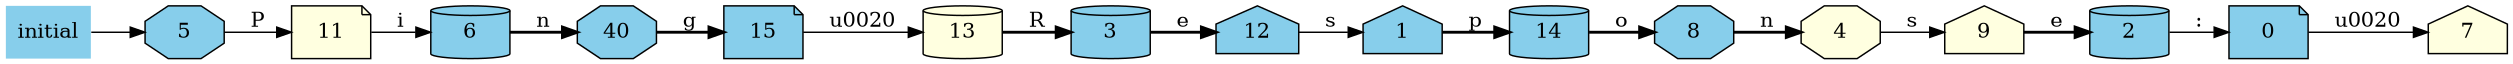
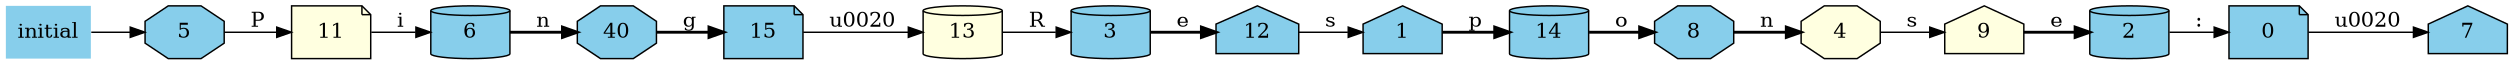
(1029, 32) -> (1029, 32)
(2468, 32) -> (2468, 32)
